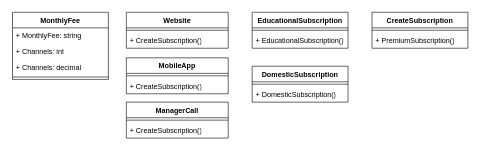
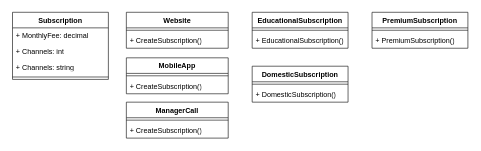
(60, 21) -> (60, 21)
(420, 21) -> (420, 21)
(52, 36) -> (53, 36)
(49, 68) -> (48, 68)
